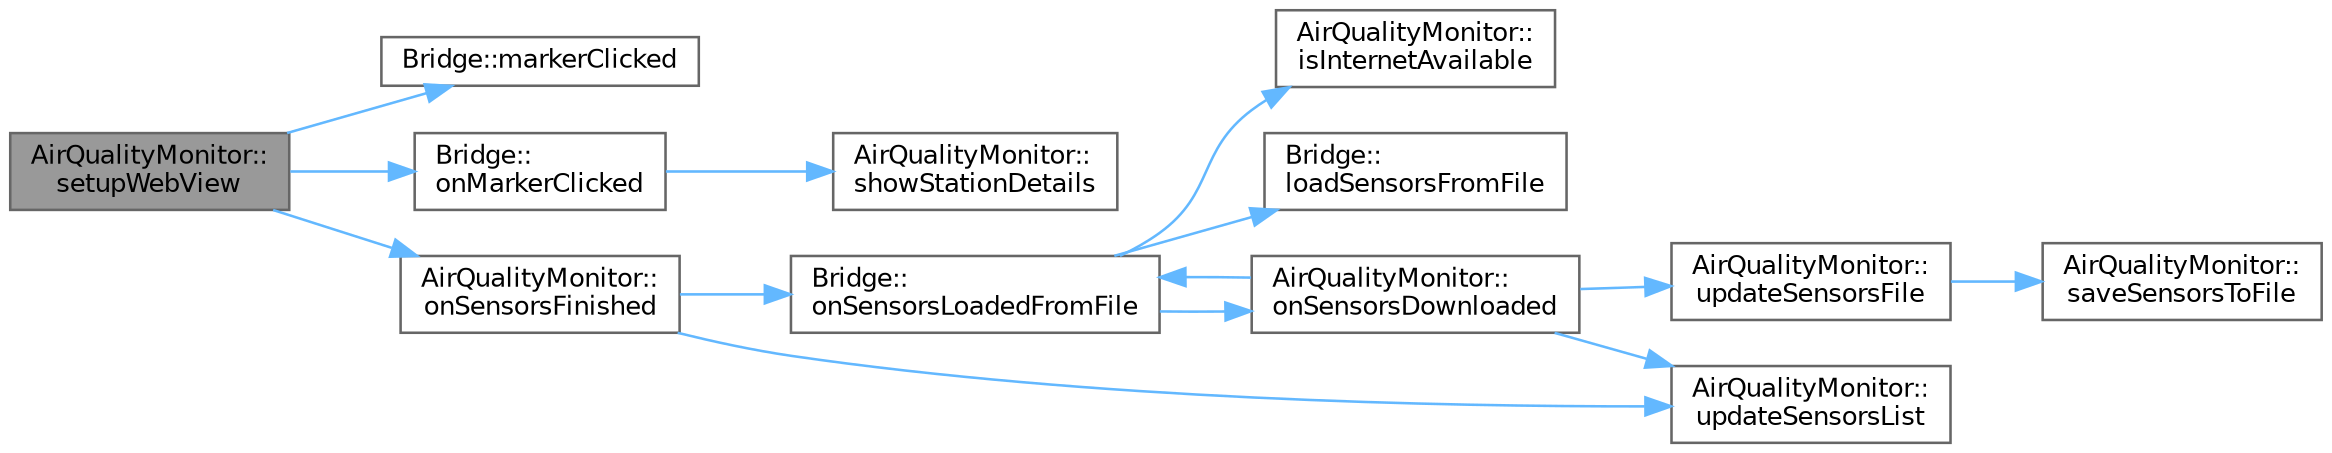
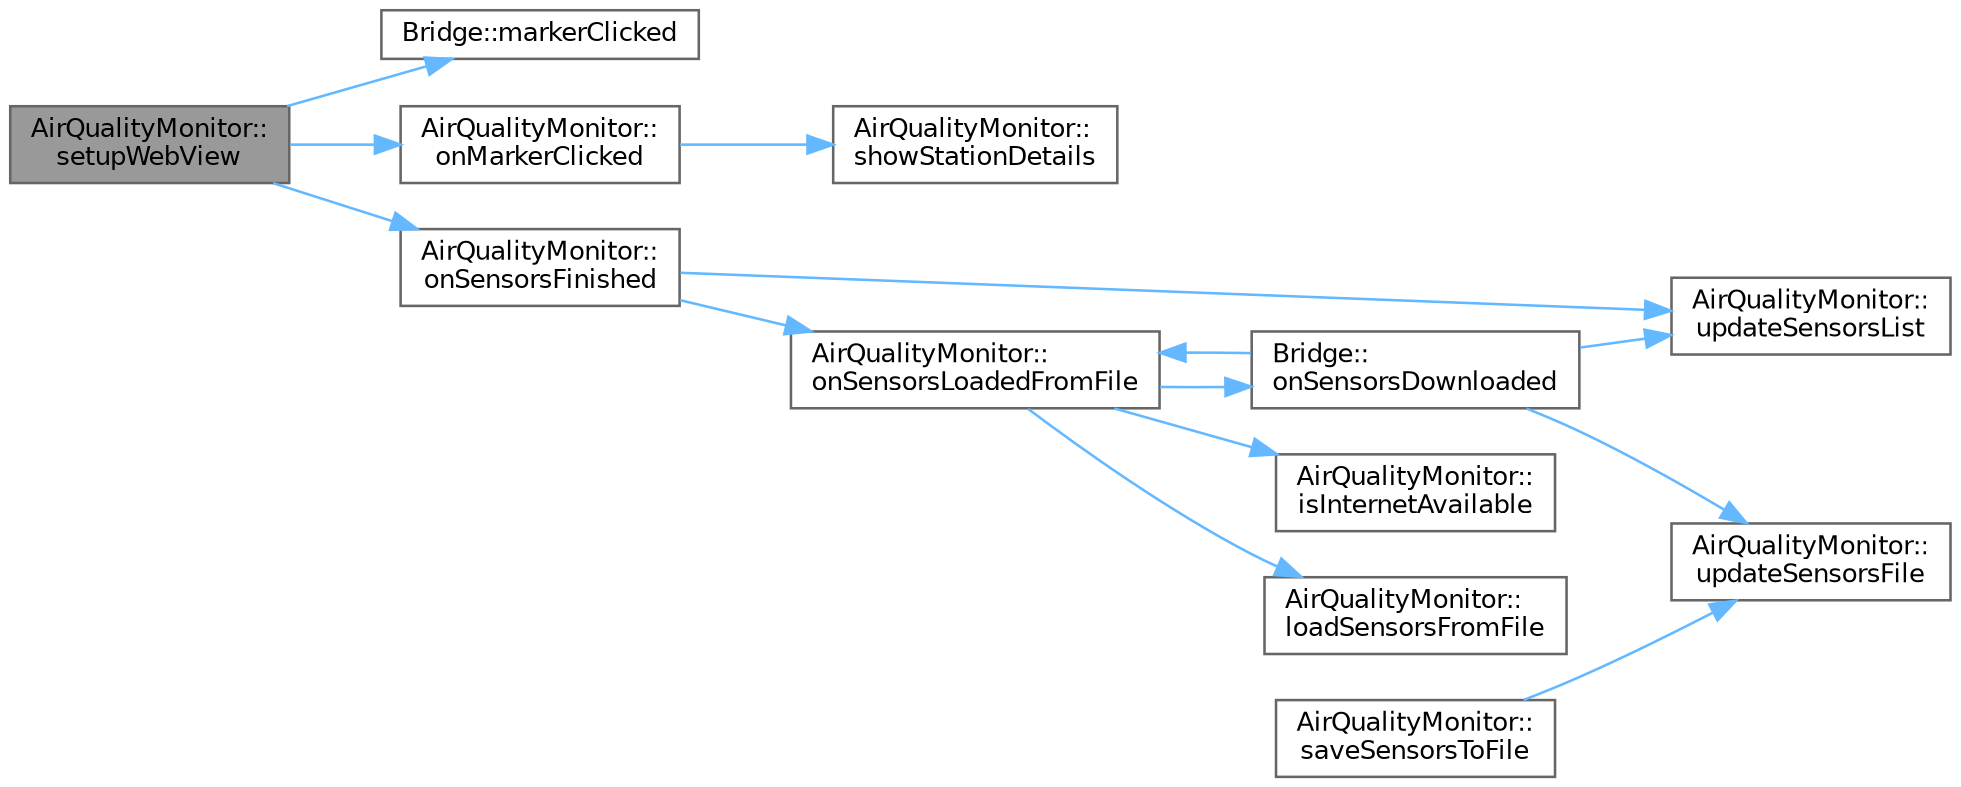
(540, 172) -> (540, 145)
(1416, 172) -> (1416, 616)
(1983, 282) -> (1619, 659)
(975, 294) -> (975, 370)
(1416, 294) -> (1416, 370)
